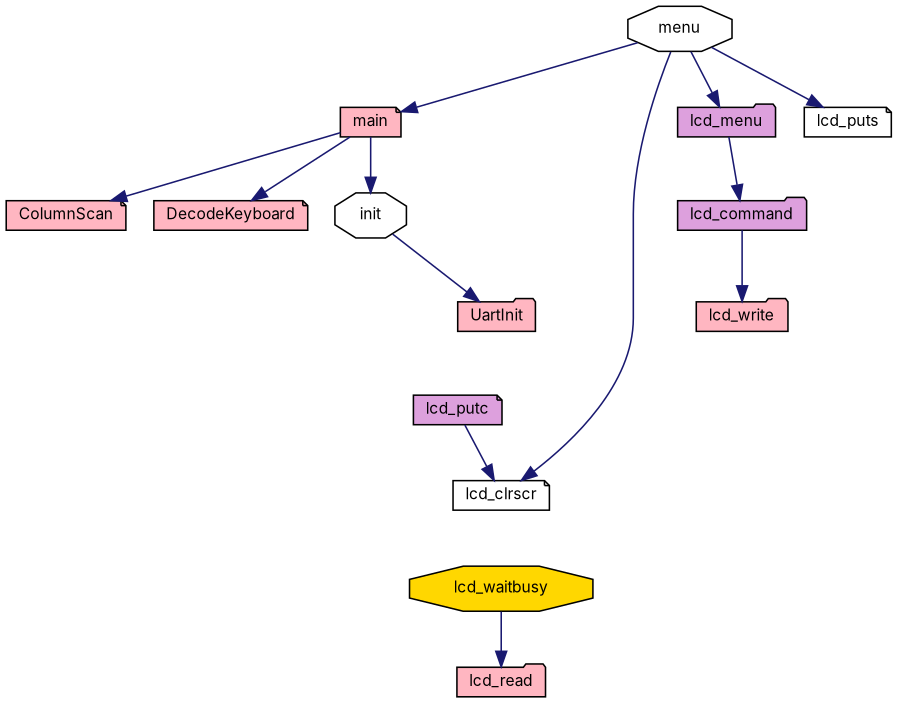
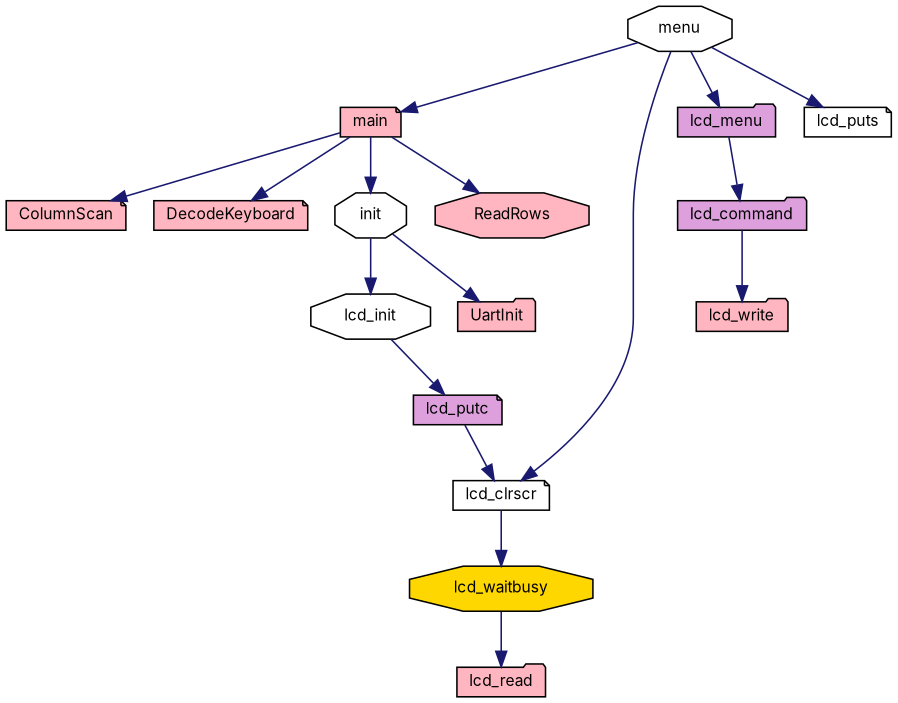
none -> (512, 215)
none -> (371, 317)
none -> (501, 530)
